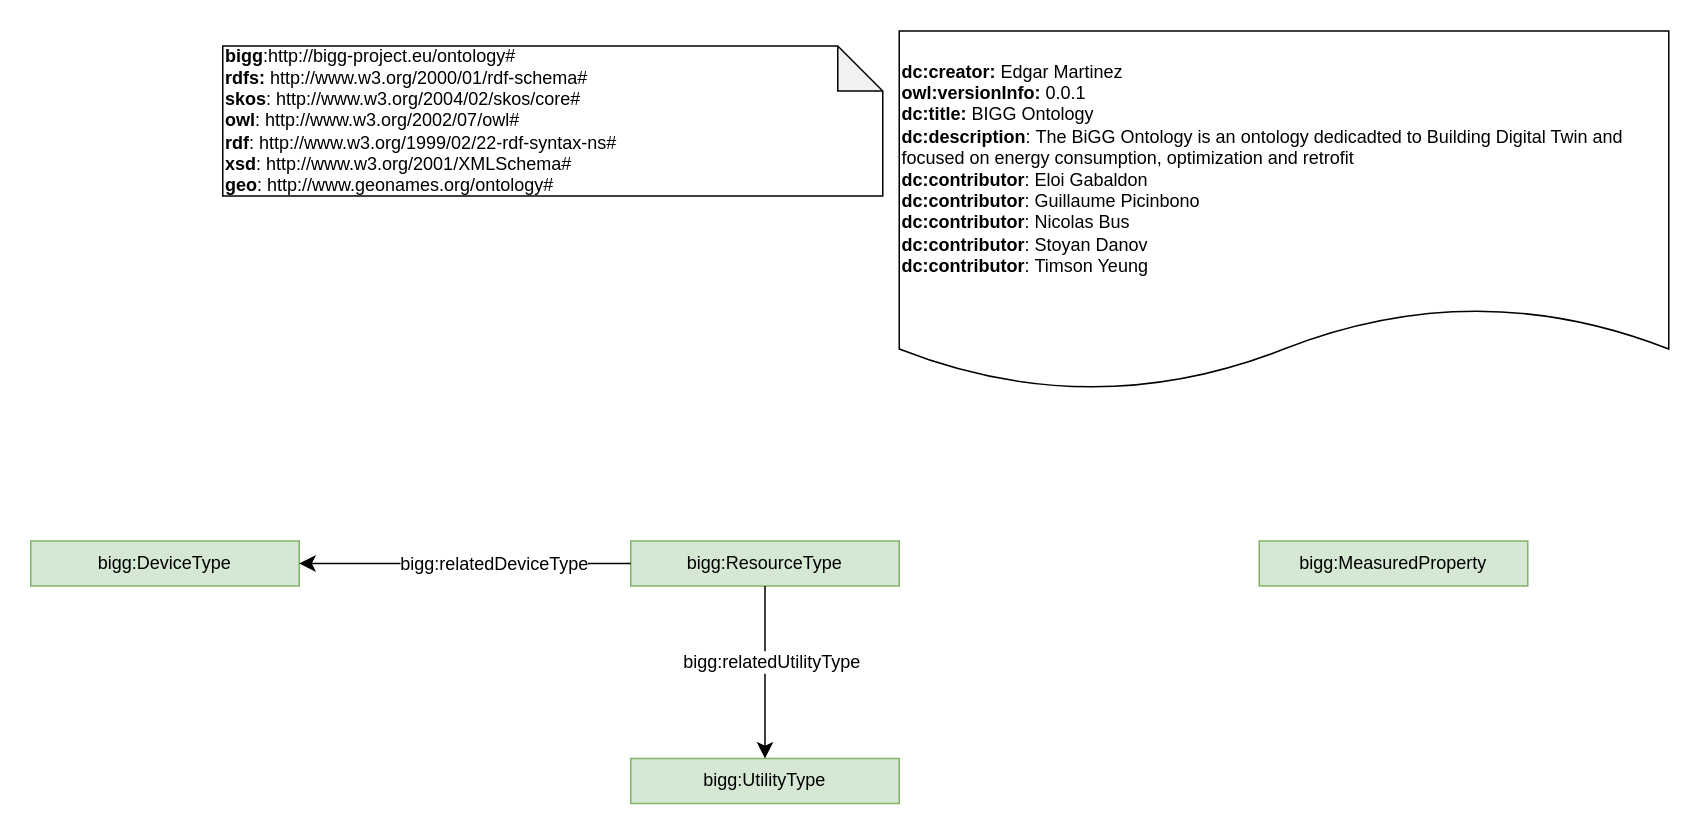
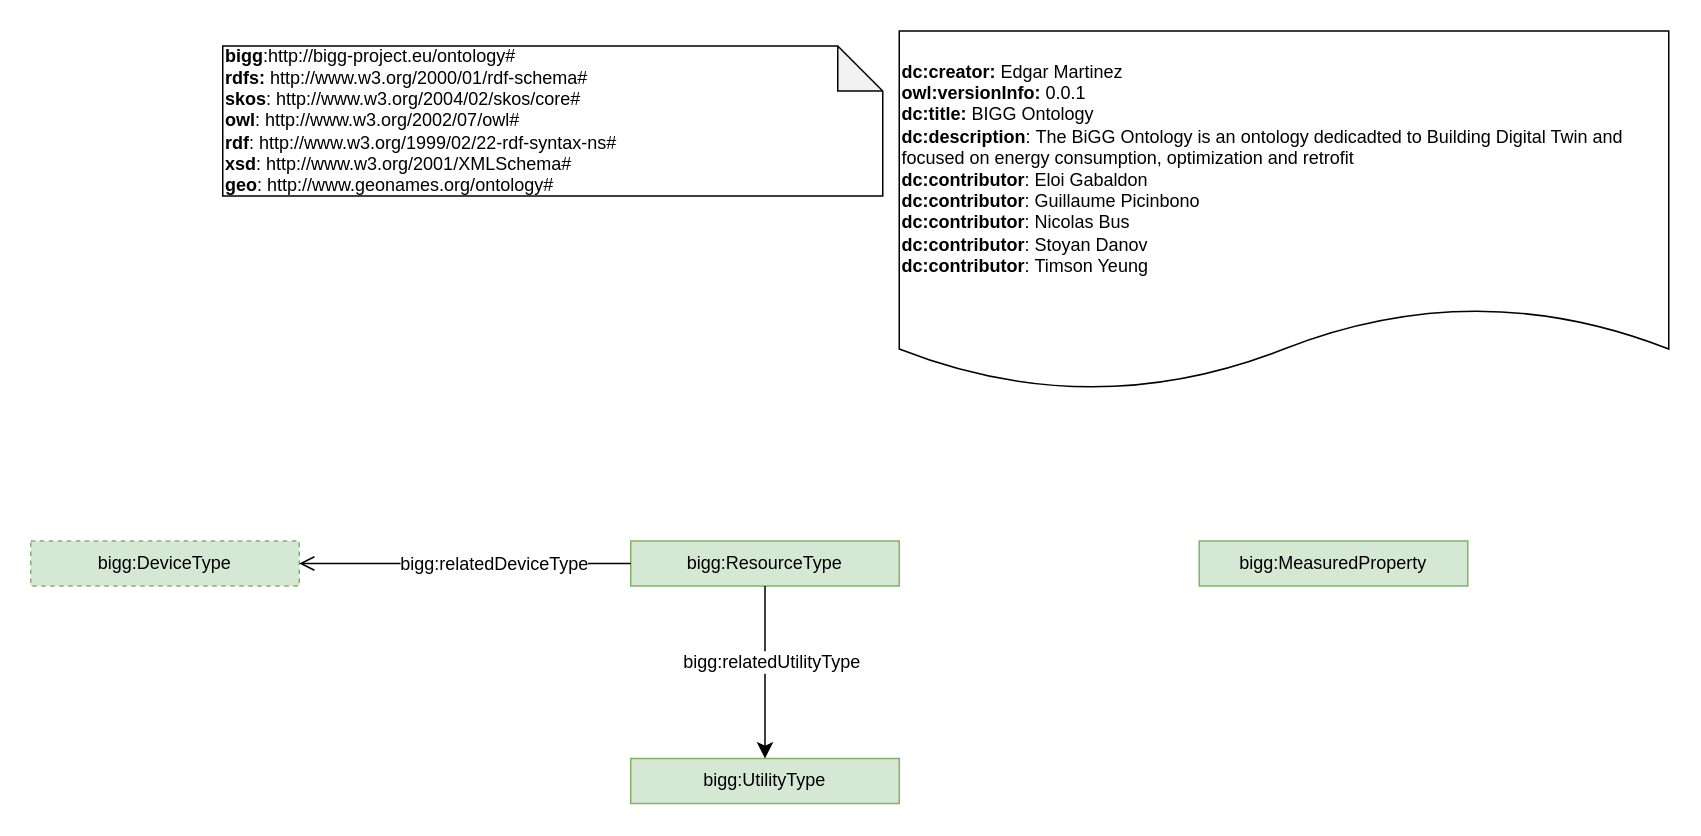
(165, 563) -> (165, 563)
(313, 563) -> (309, 563)
(1394, 563) -> (1334, 563)
